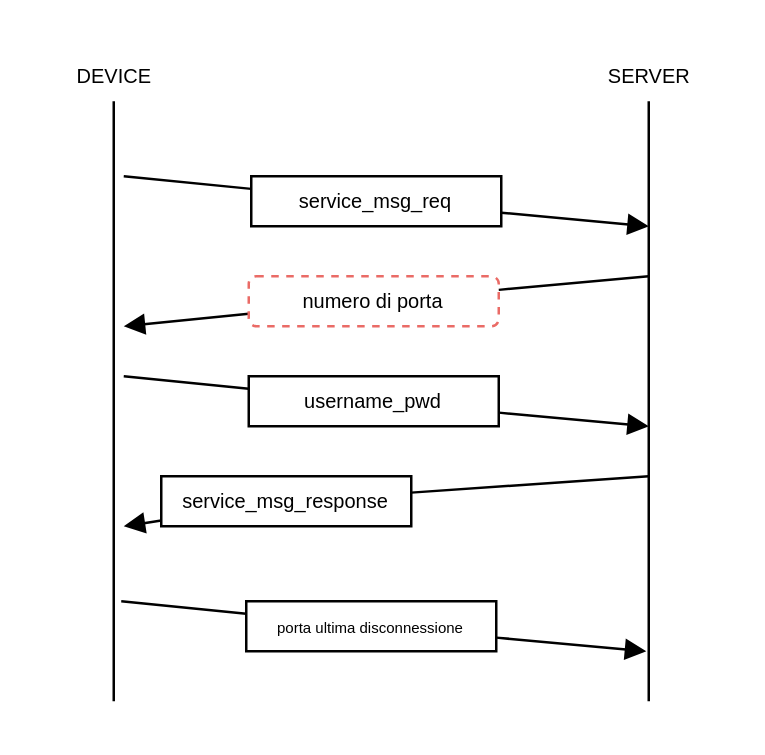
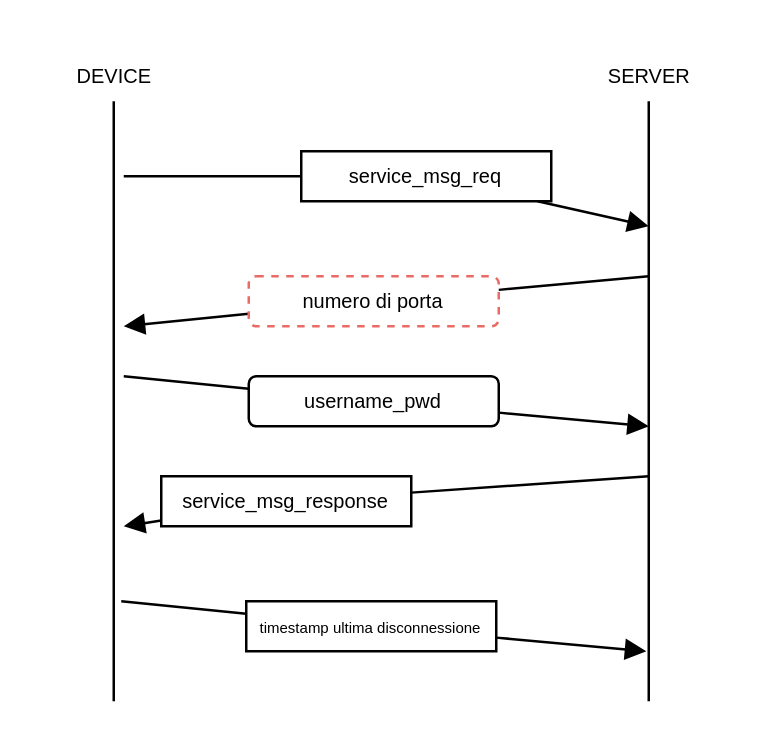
(376, 201) -> (426, 176)
(374, 401) -> (374, 401)
(371, 626) -> (371, 626)
